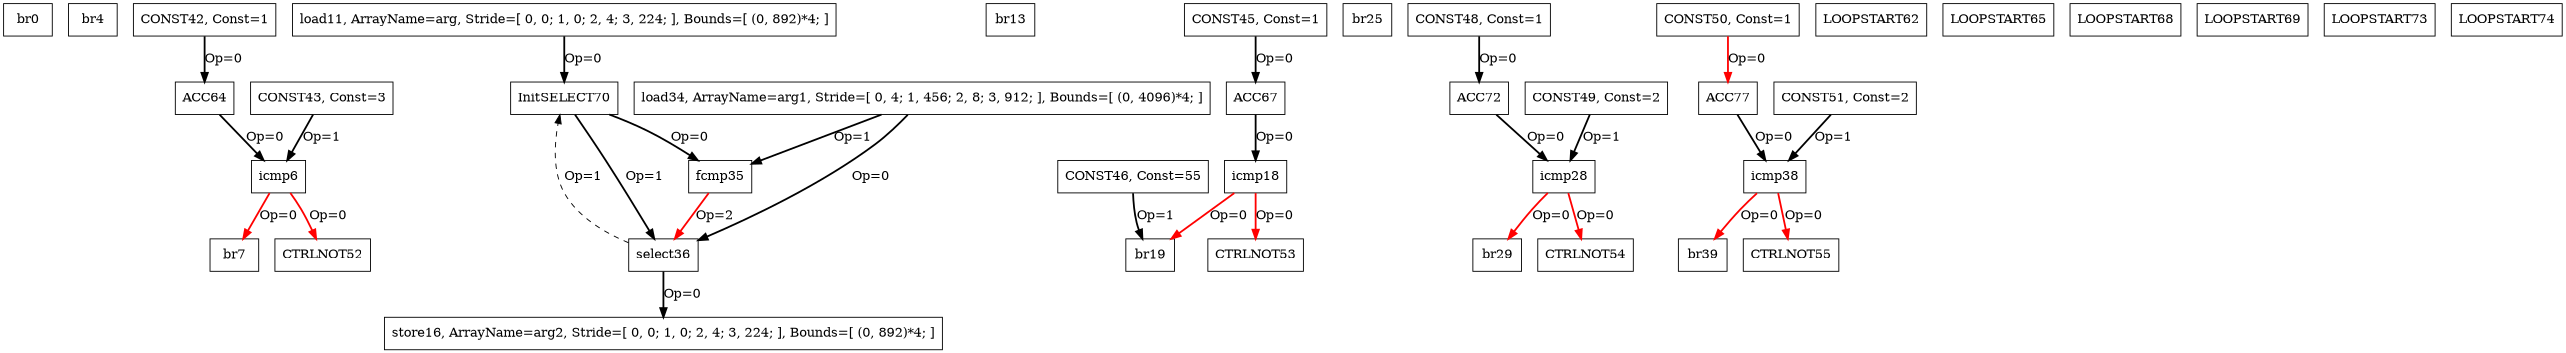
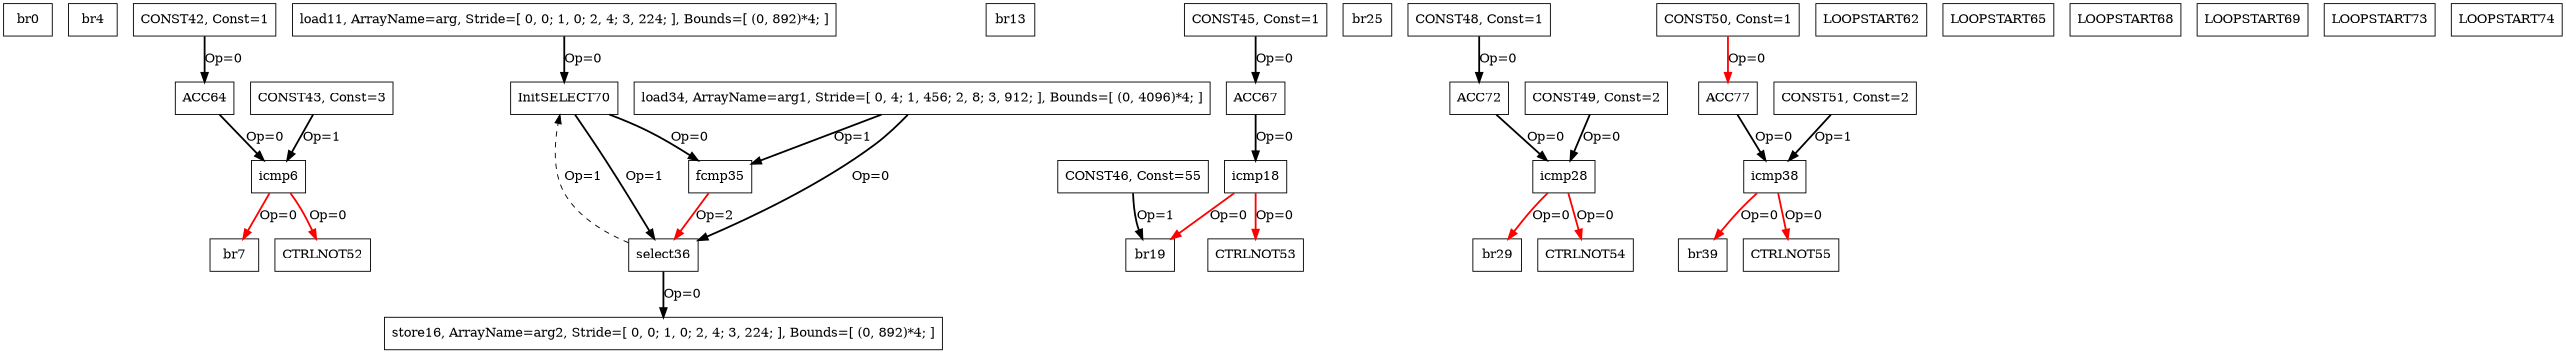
(1602, 137) -> (1602, 137)
